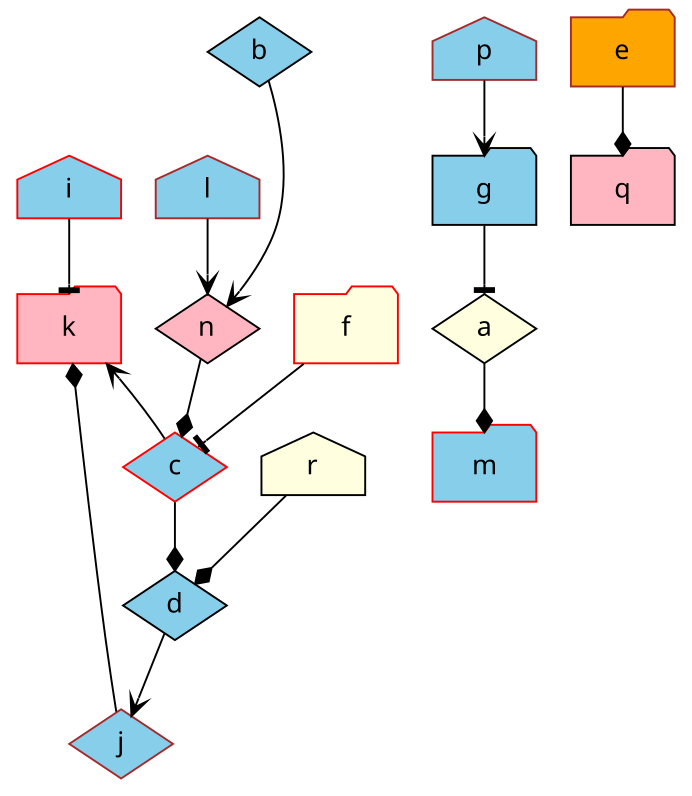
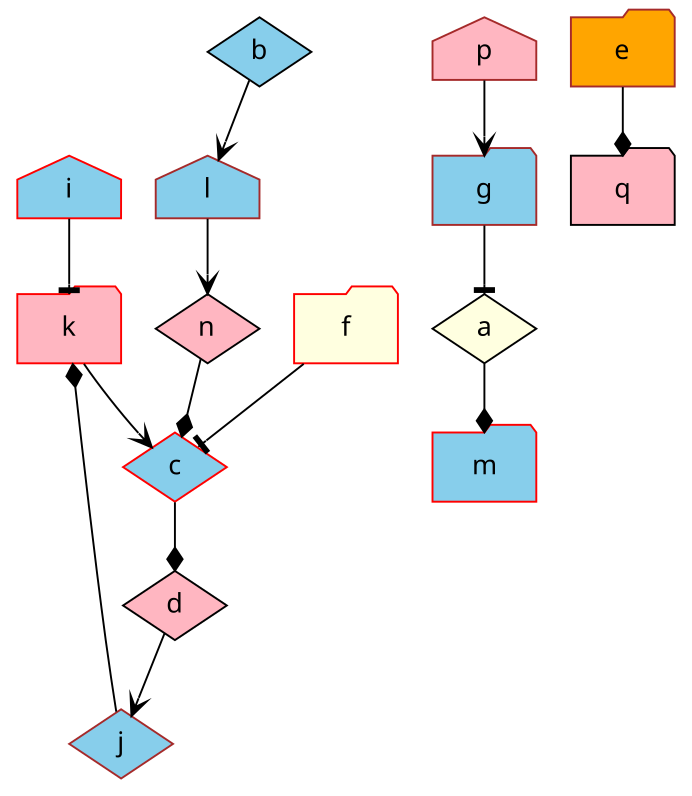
(484, 52) -> (484, 52)
(283, 190) -> (237, 111)
(484, 190) -> (484, 190)
(143, 408) -> (110, 399)
(313, 467) -> none
(175, 606) -> (175, 606)
